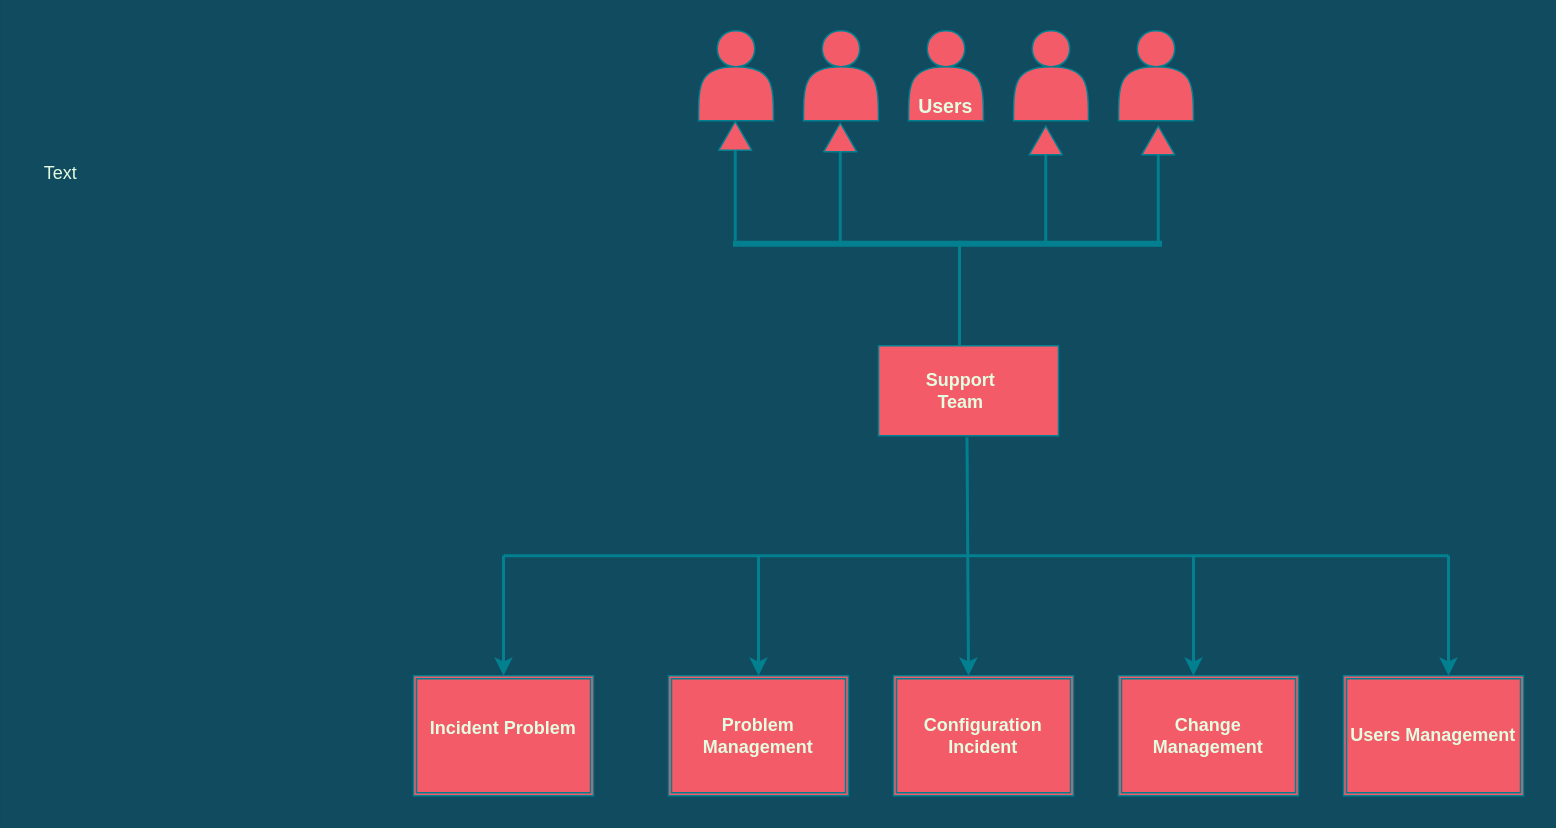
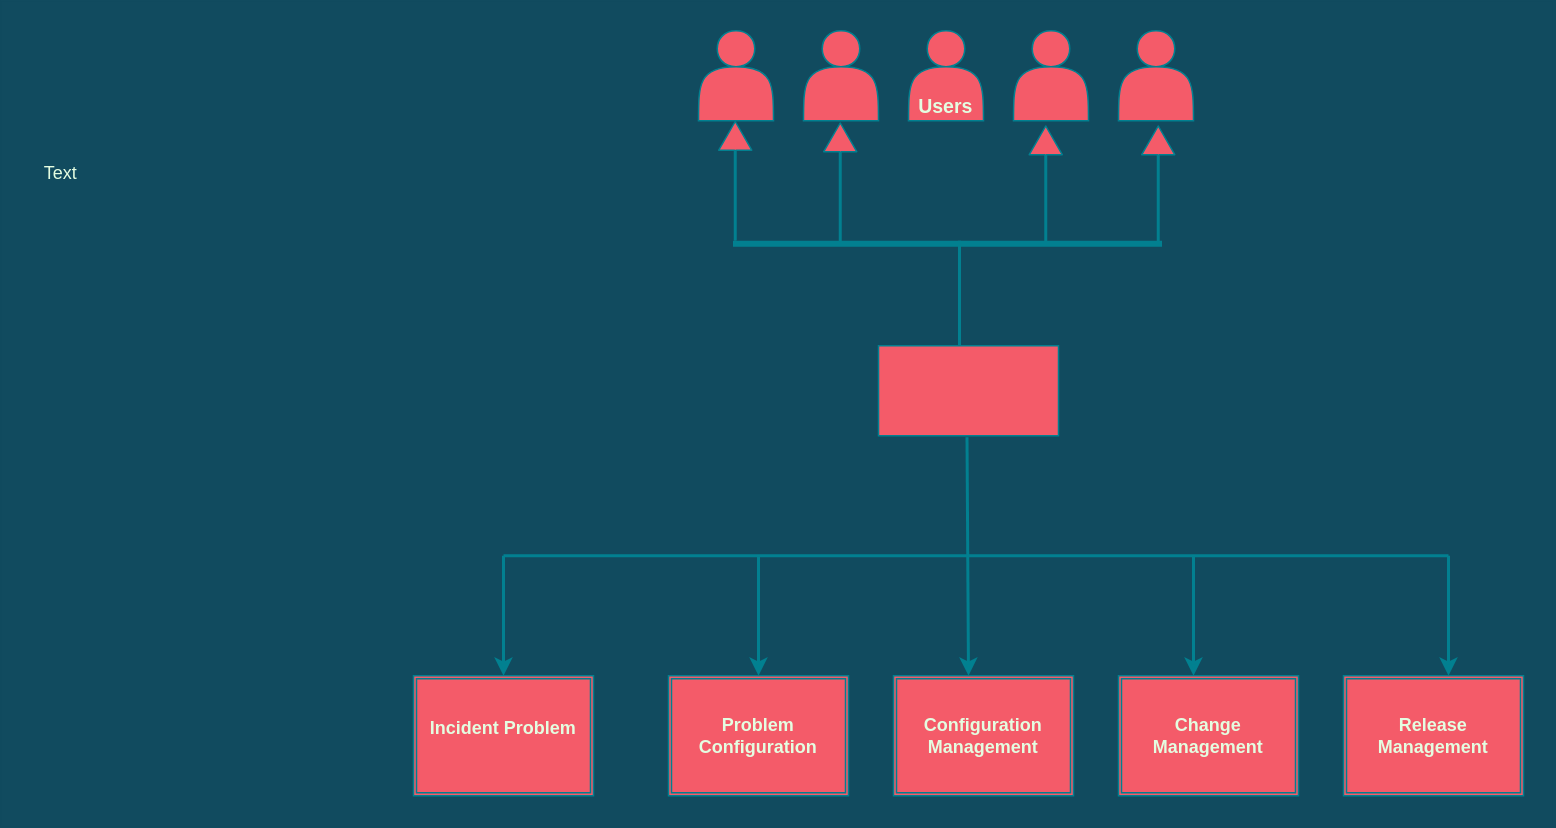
(961, 391) -> none
(758, 736) -> (758, 736)
(983, 736) -> (983, 736)
(1433, 736) -> (1433, 736)
